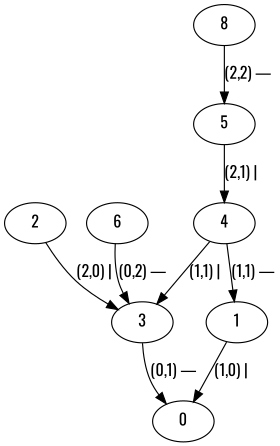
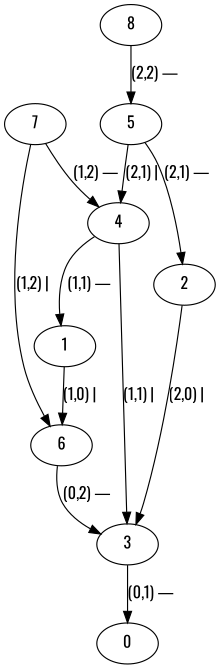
none -> (35, 124)
none -> (169, 195)
(213, 367) -> (63, 390)
